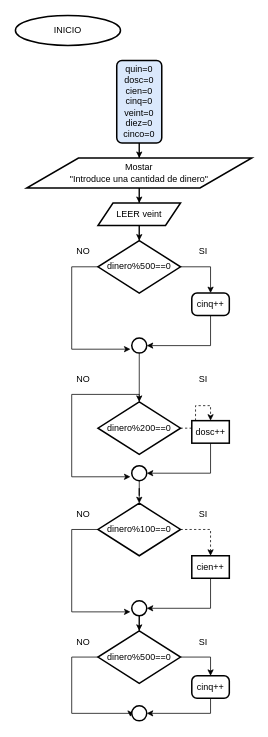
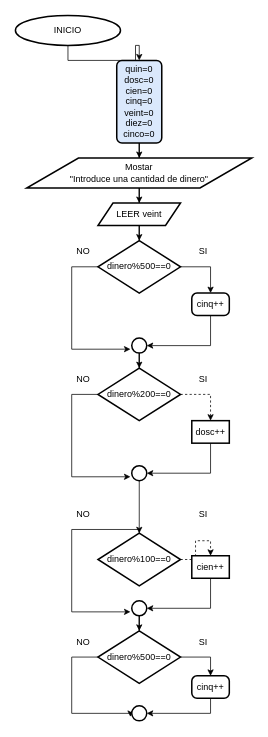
none -> (93, 60)
(139, 428) -> (139, 394)
(139, 529) -> (139, 559)
